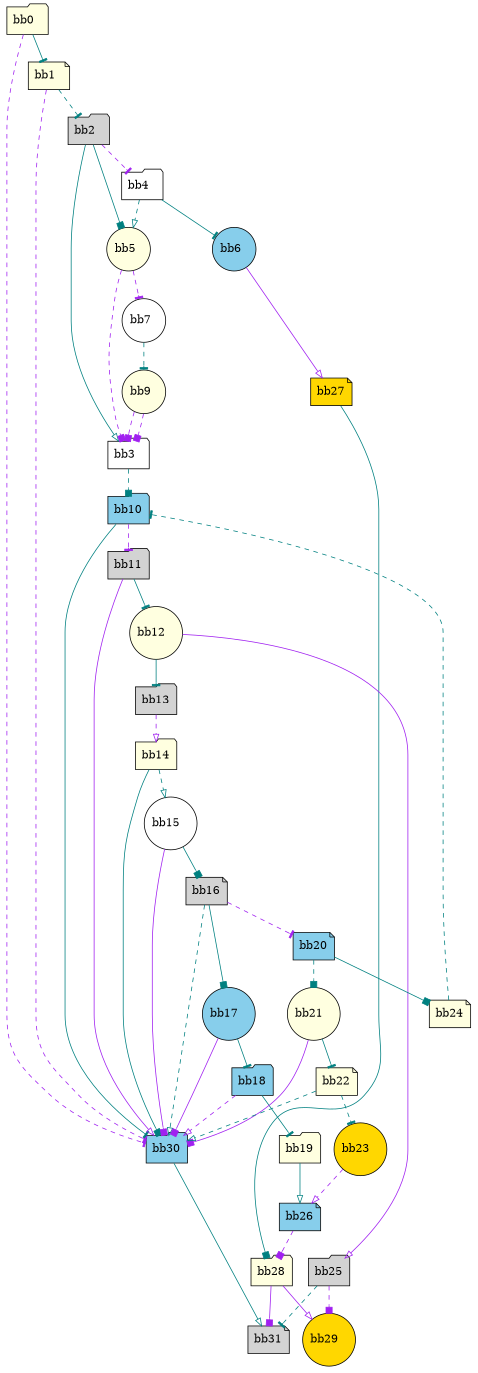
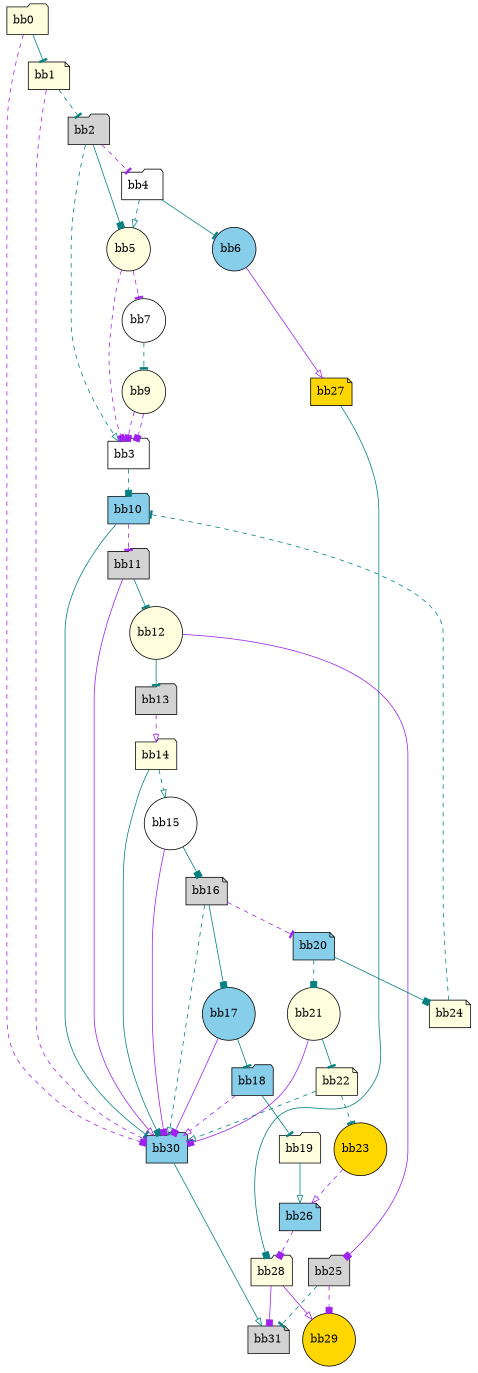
(71, 294) -> (71, 294)
(7, 623) -> (7, 623)
(408, 873) -> (408, 873)
